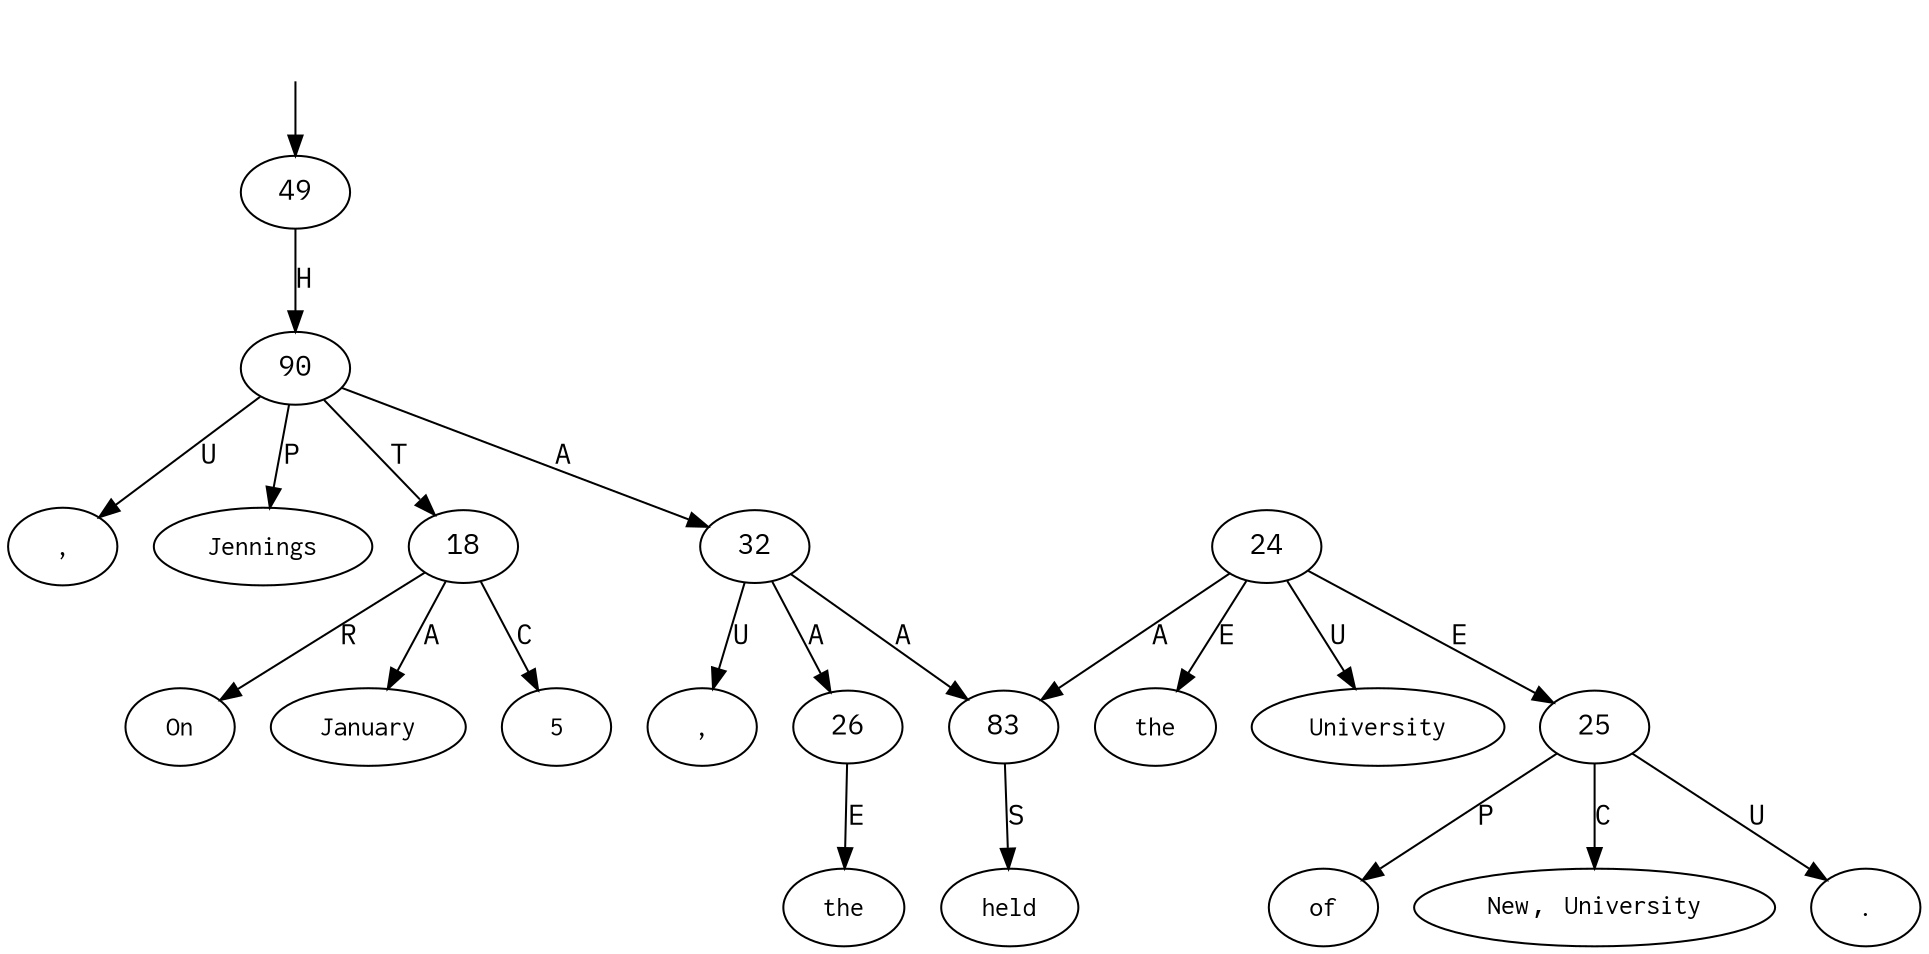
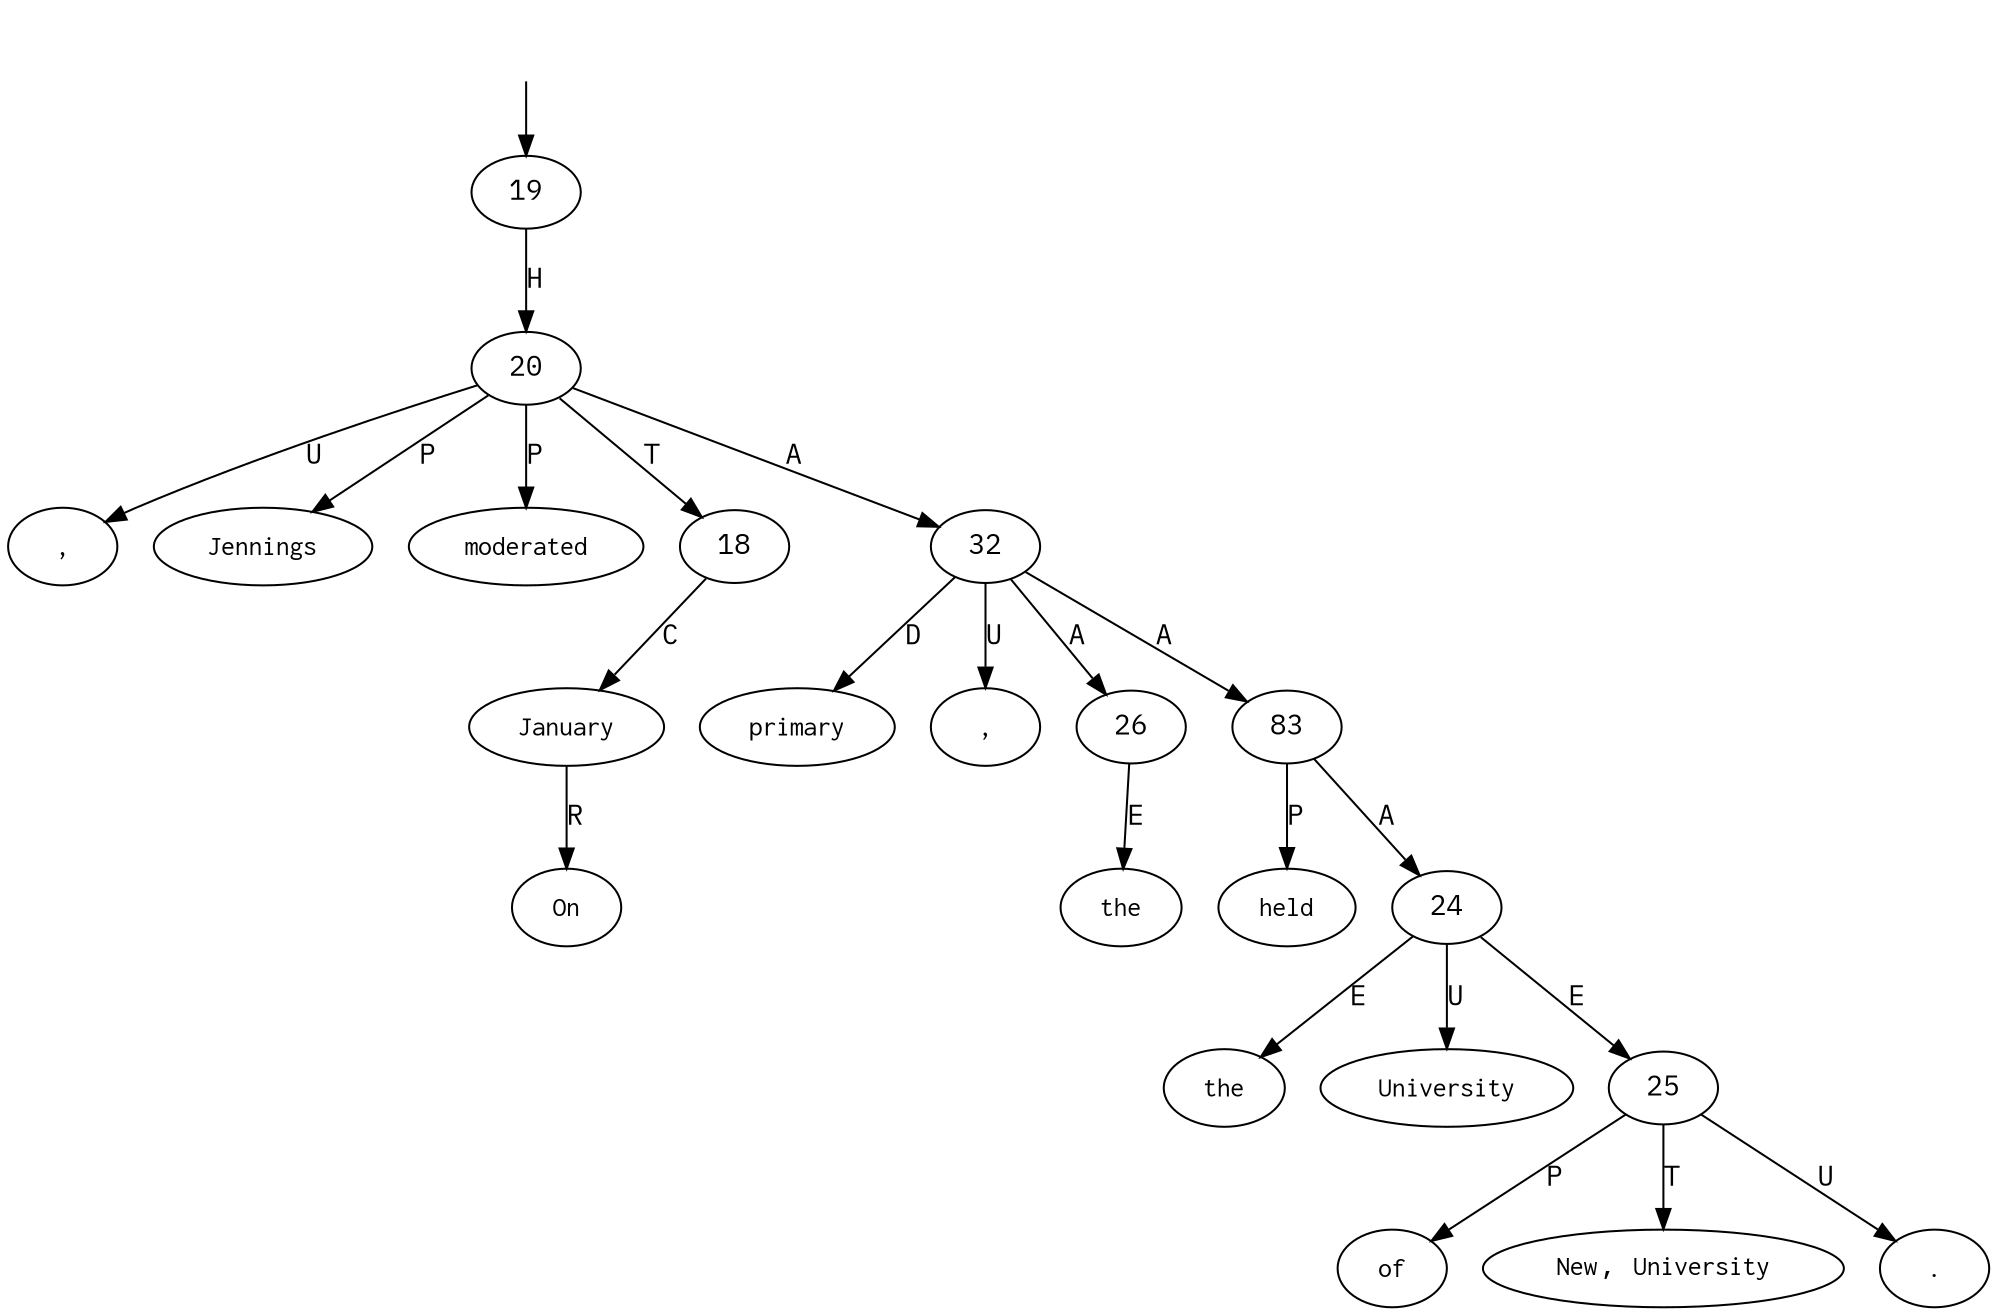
(295, 192) -> (526, 192)
(295, 368) -> (526, 368)
none -> (526, 547)
(331, 631) -> (567, 807)
(1144, 631) -> (1360, 809)
(432, 637) -> (671, 637)
(556, 727) -> none
none -> (797, 727)
(1017, 817) -> (1296, 817)
(1604, 817) -> (1673, 1178)
